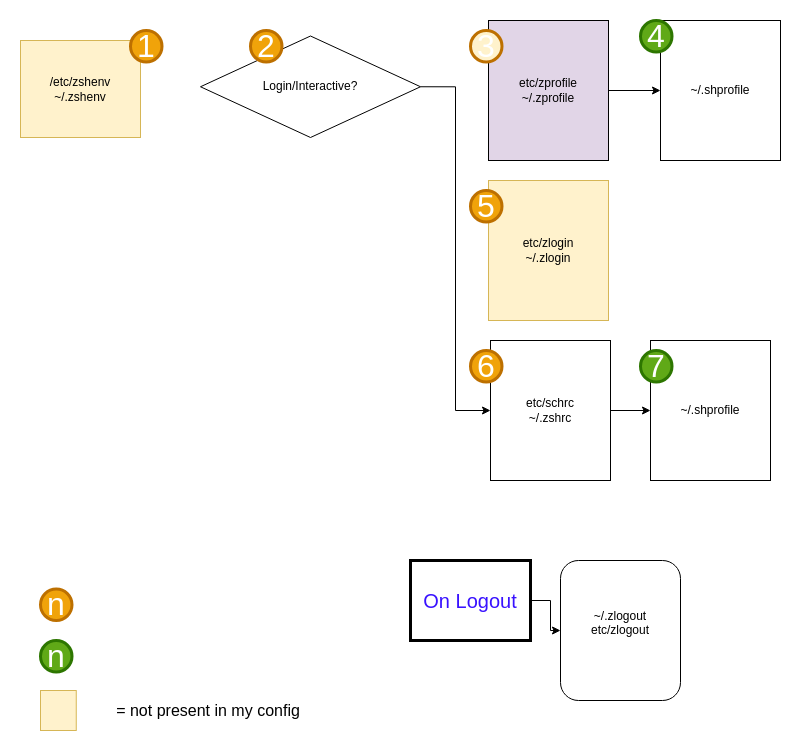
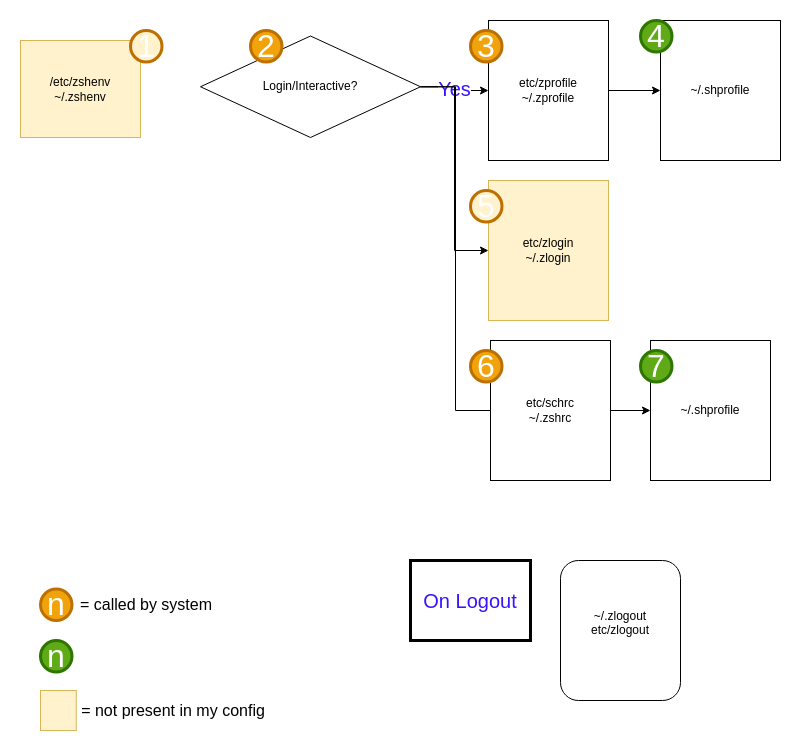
(146, 46) -> (146, 46)
(486, 46) -> (486, 46)
none -> (469, 91)
(549, 91) -> (549, 91)
(486, 206) -> (486, 206)
none -> (469, 251)
(482, 411) -> (485, 411)
none -> (146, 605)
(551, 607) -> none
(208, 711) -> (173, 711)
